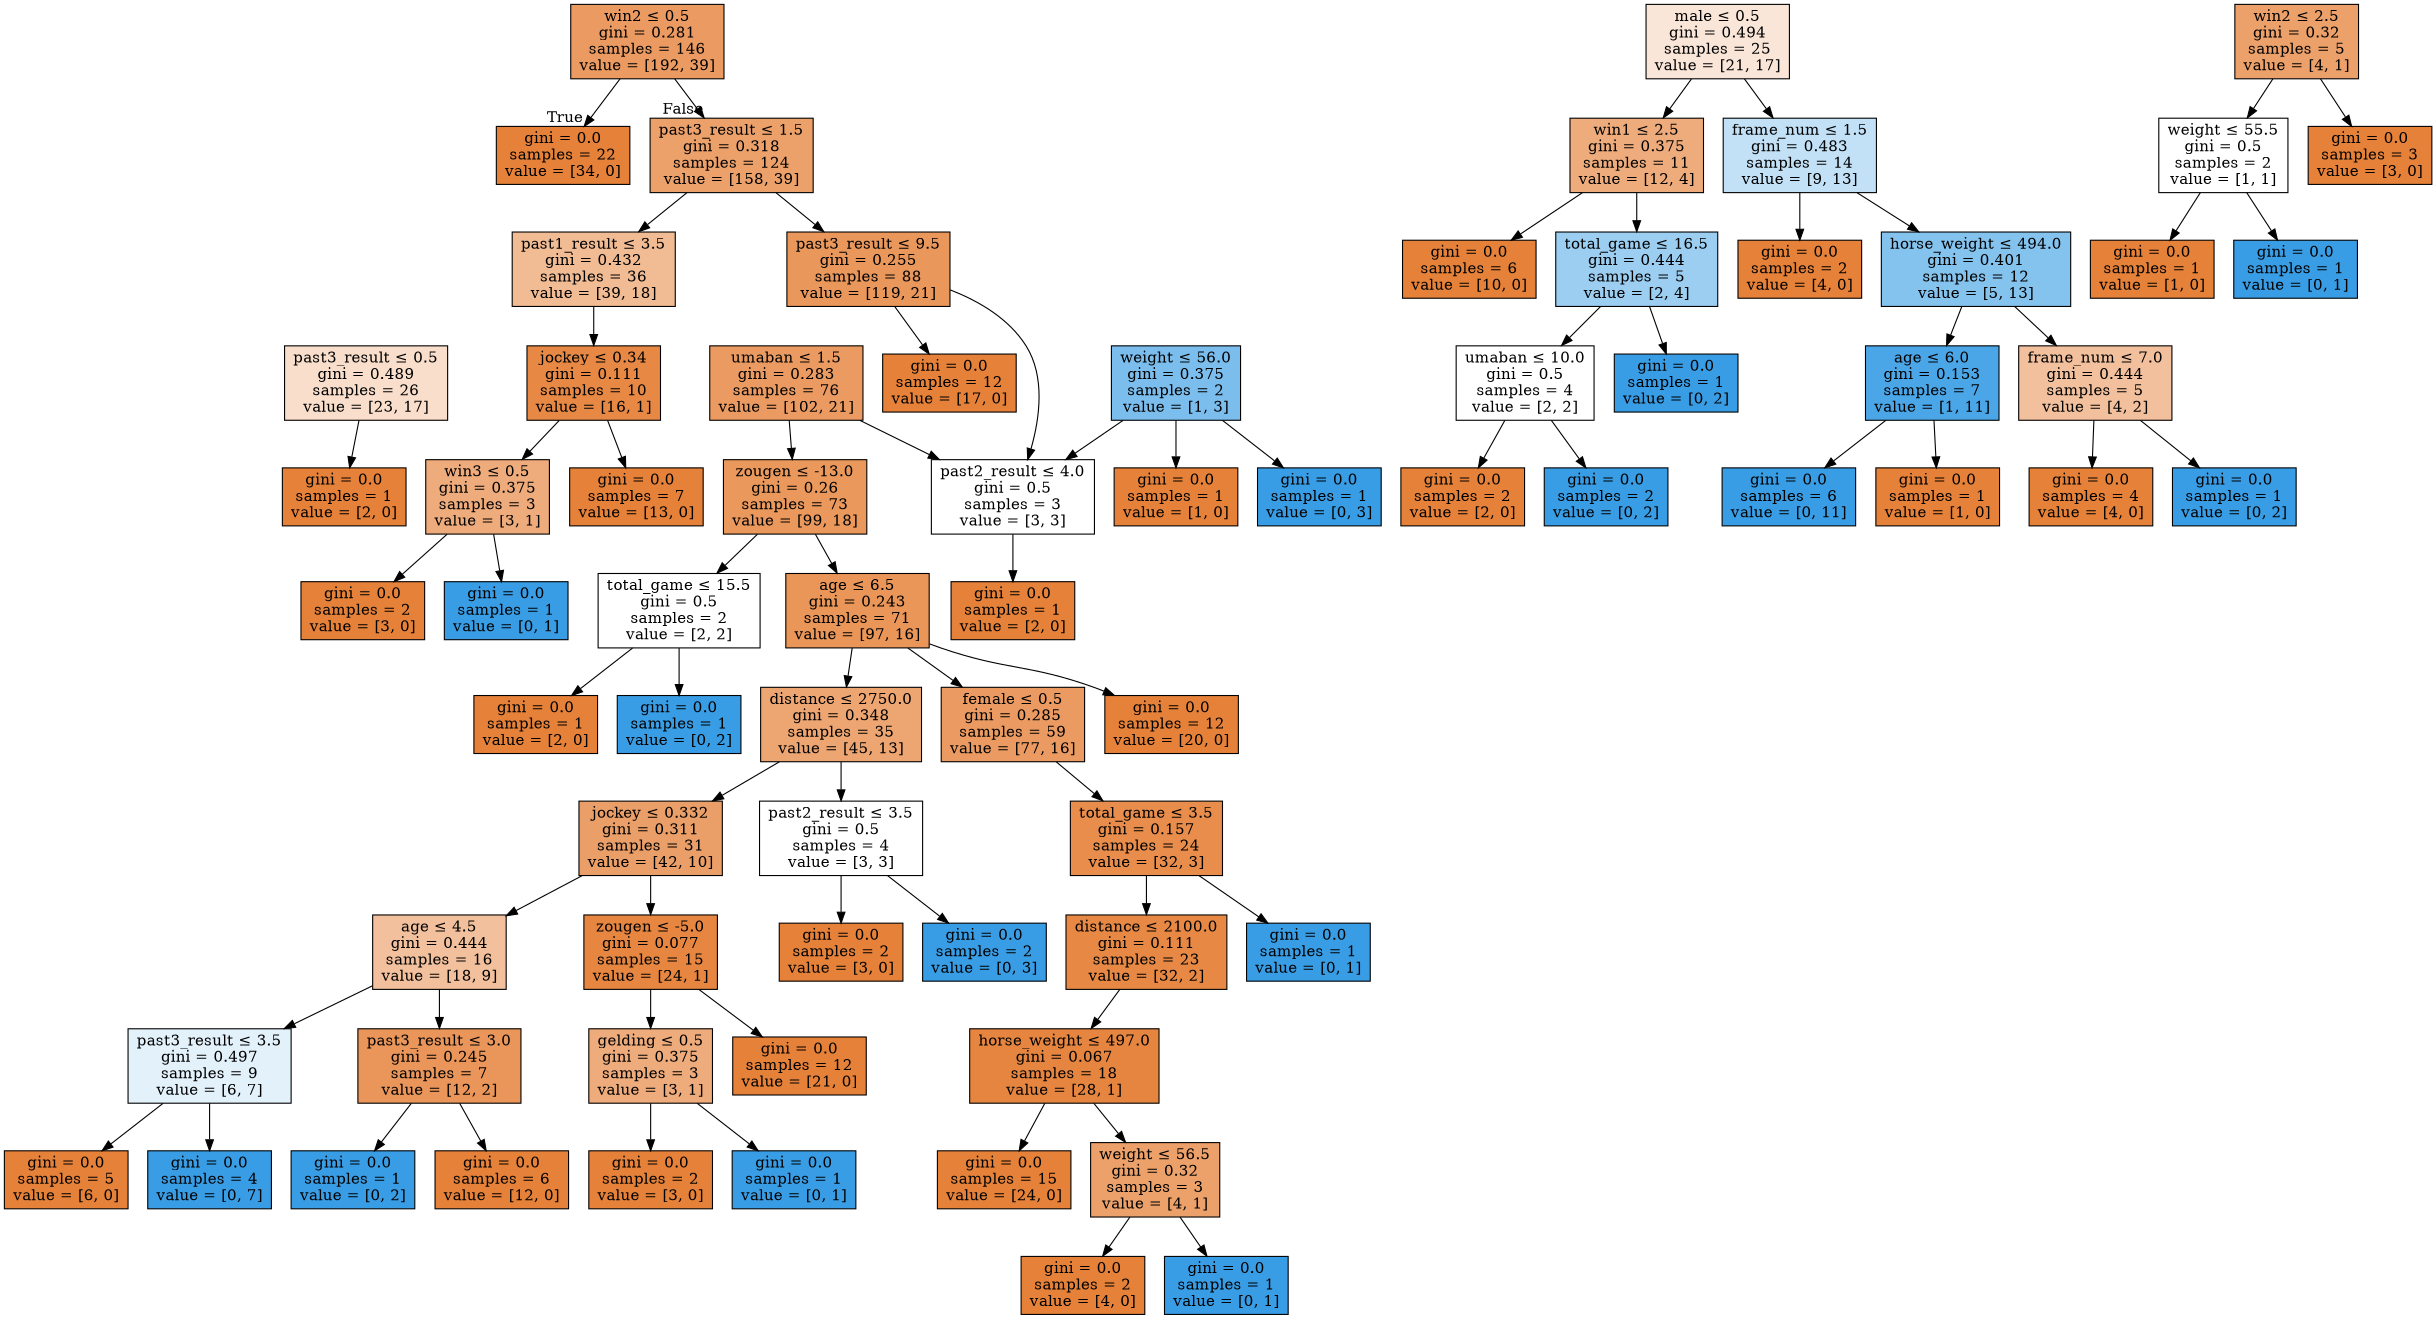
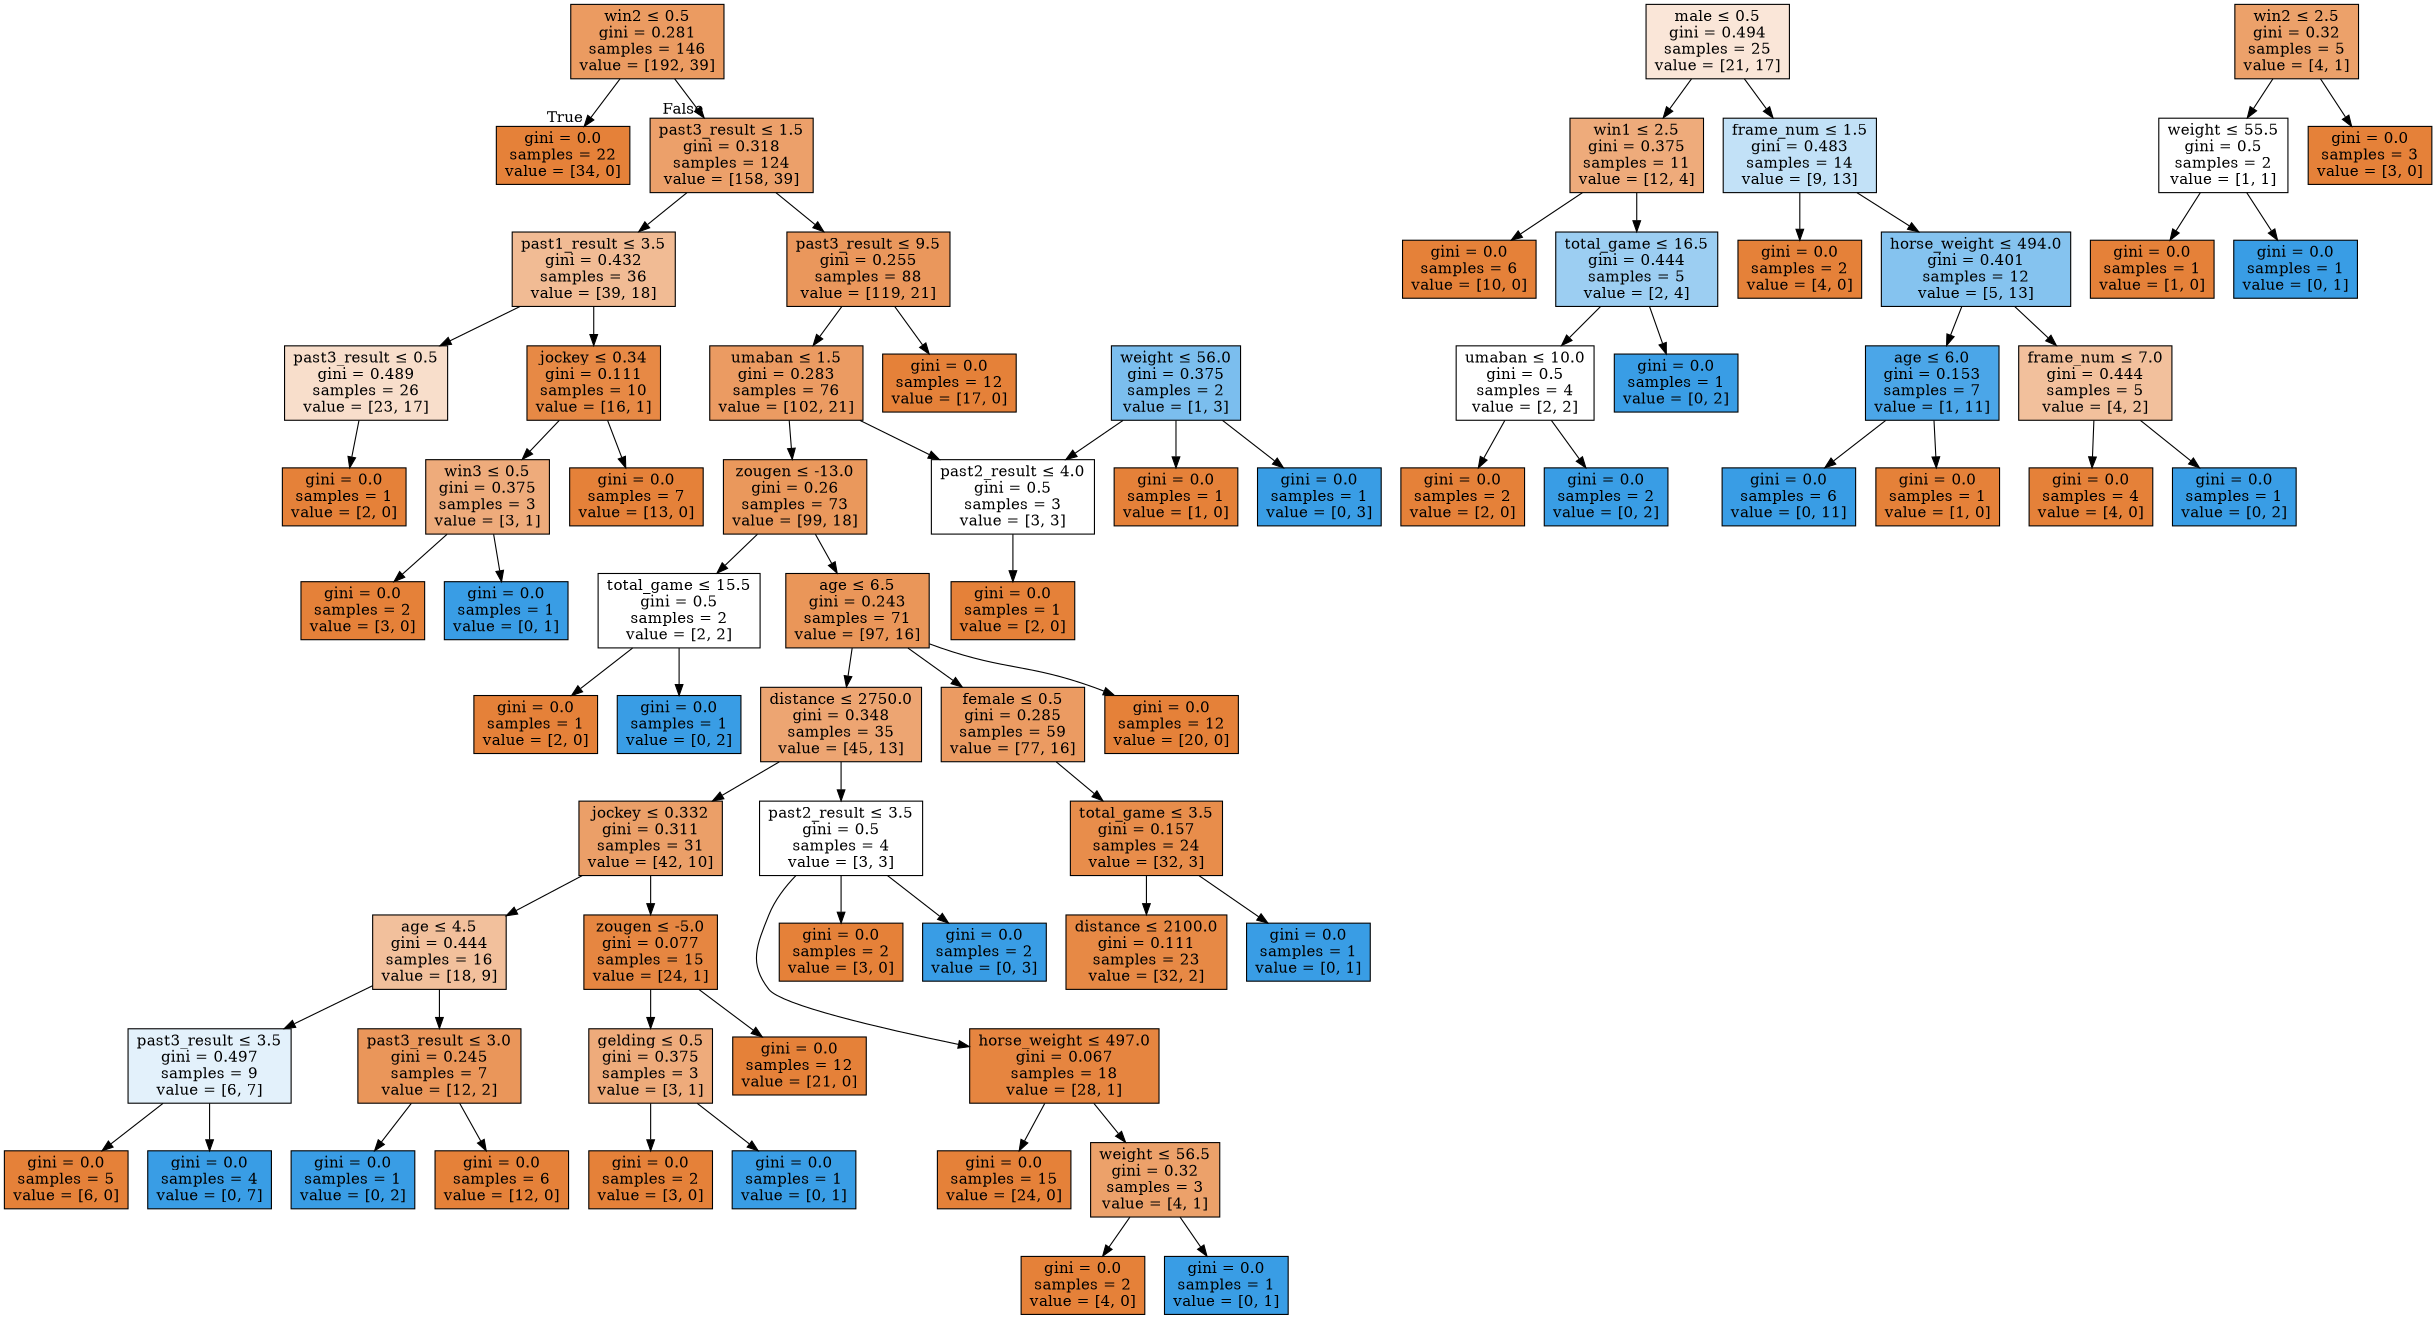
none -> (485, 324)
(1028, 350) -> (831, 322)
(1109, 1004) -> (800, 1005)
